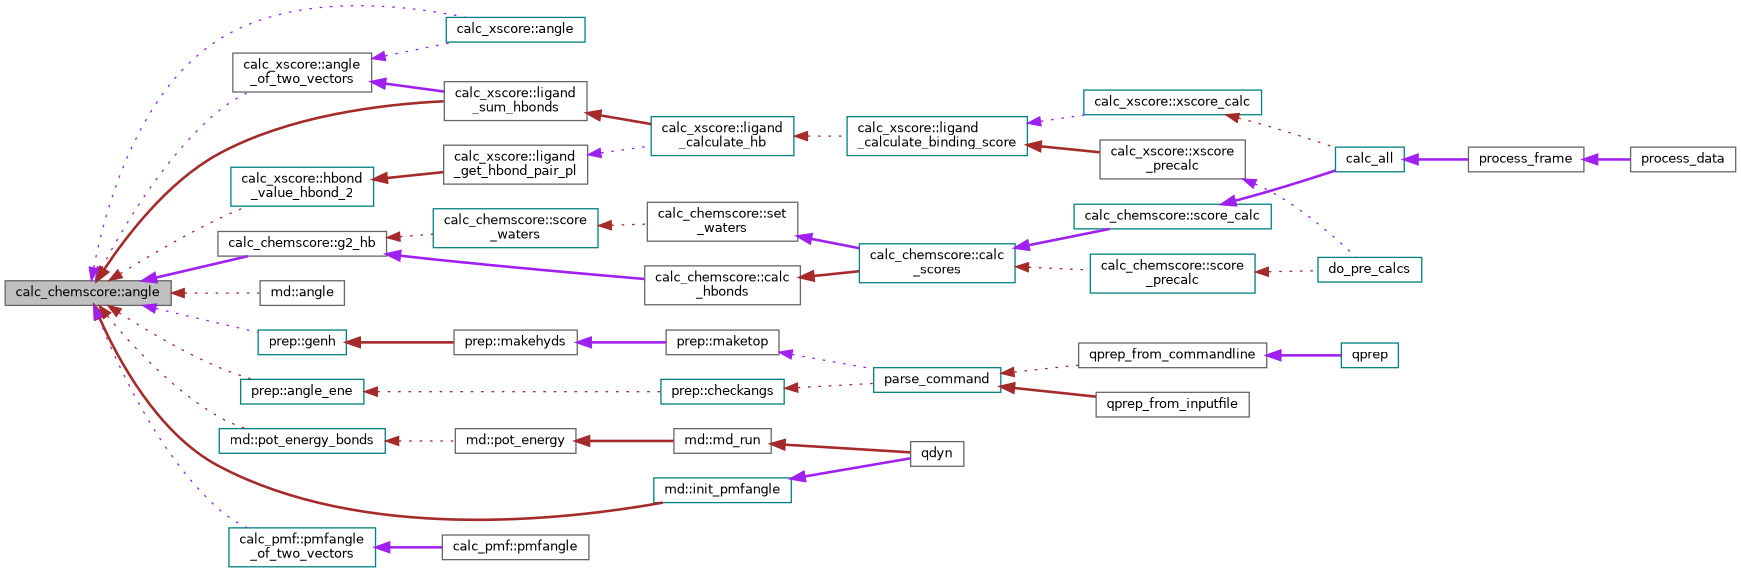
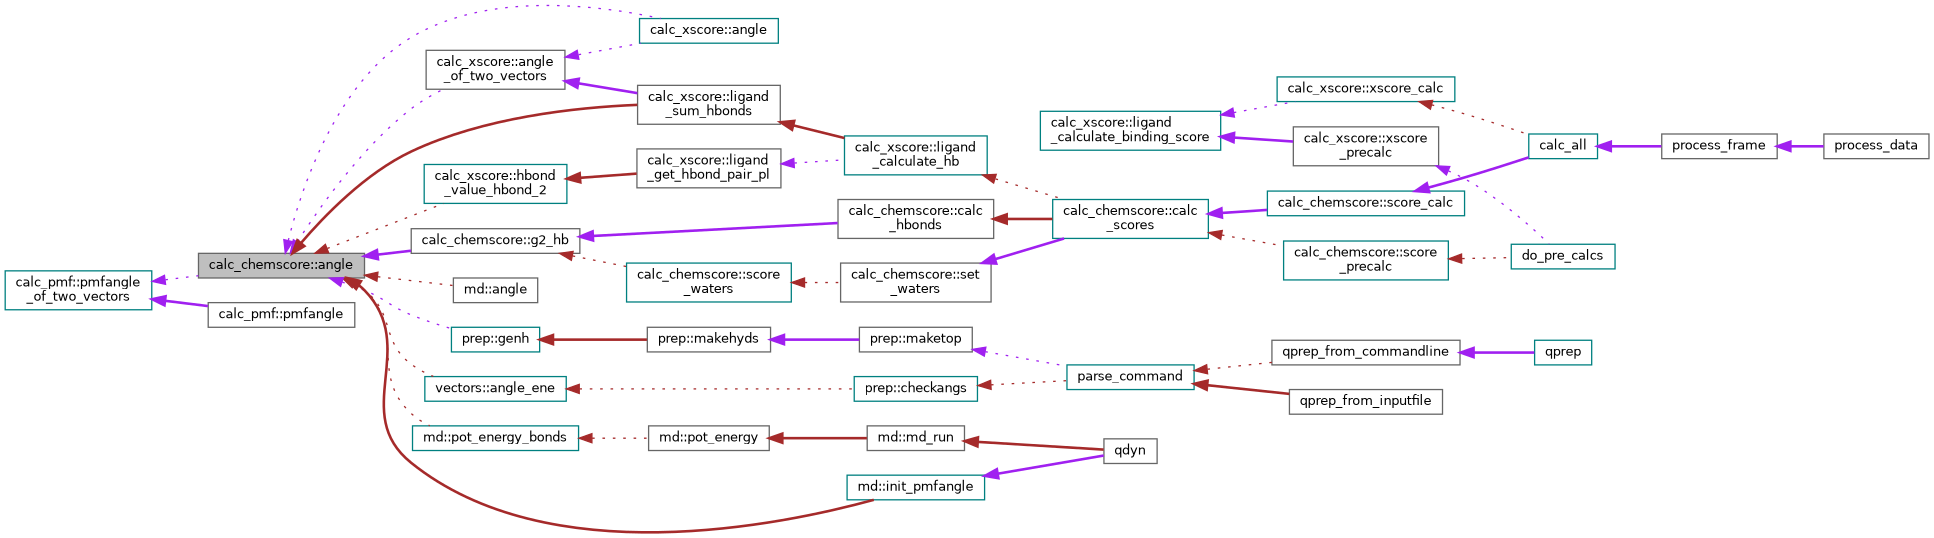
(827, 136) -> (1030, 189)
(1070, 149) -> (1263, 140)
(302, 392) -> (496, 389)
(157, 435) -> (182, 278)
